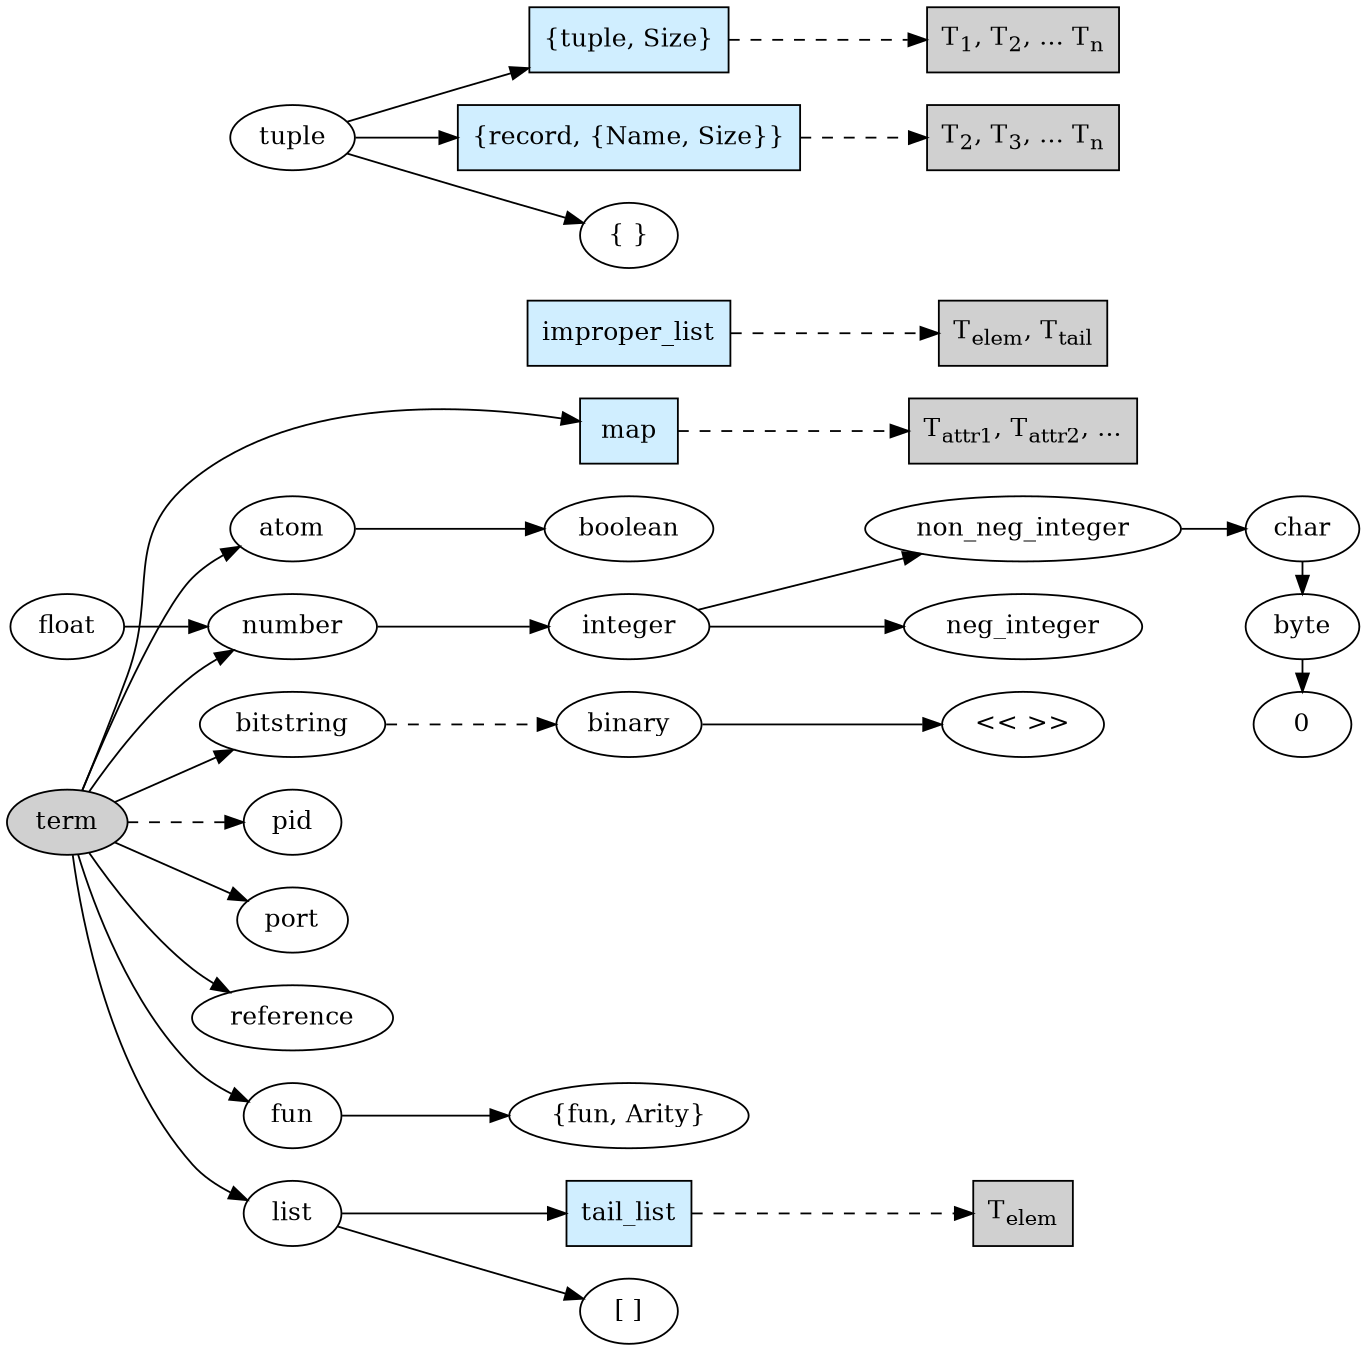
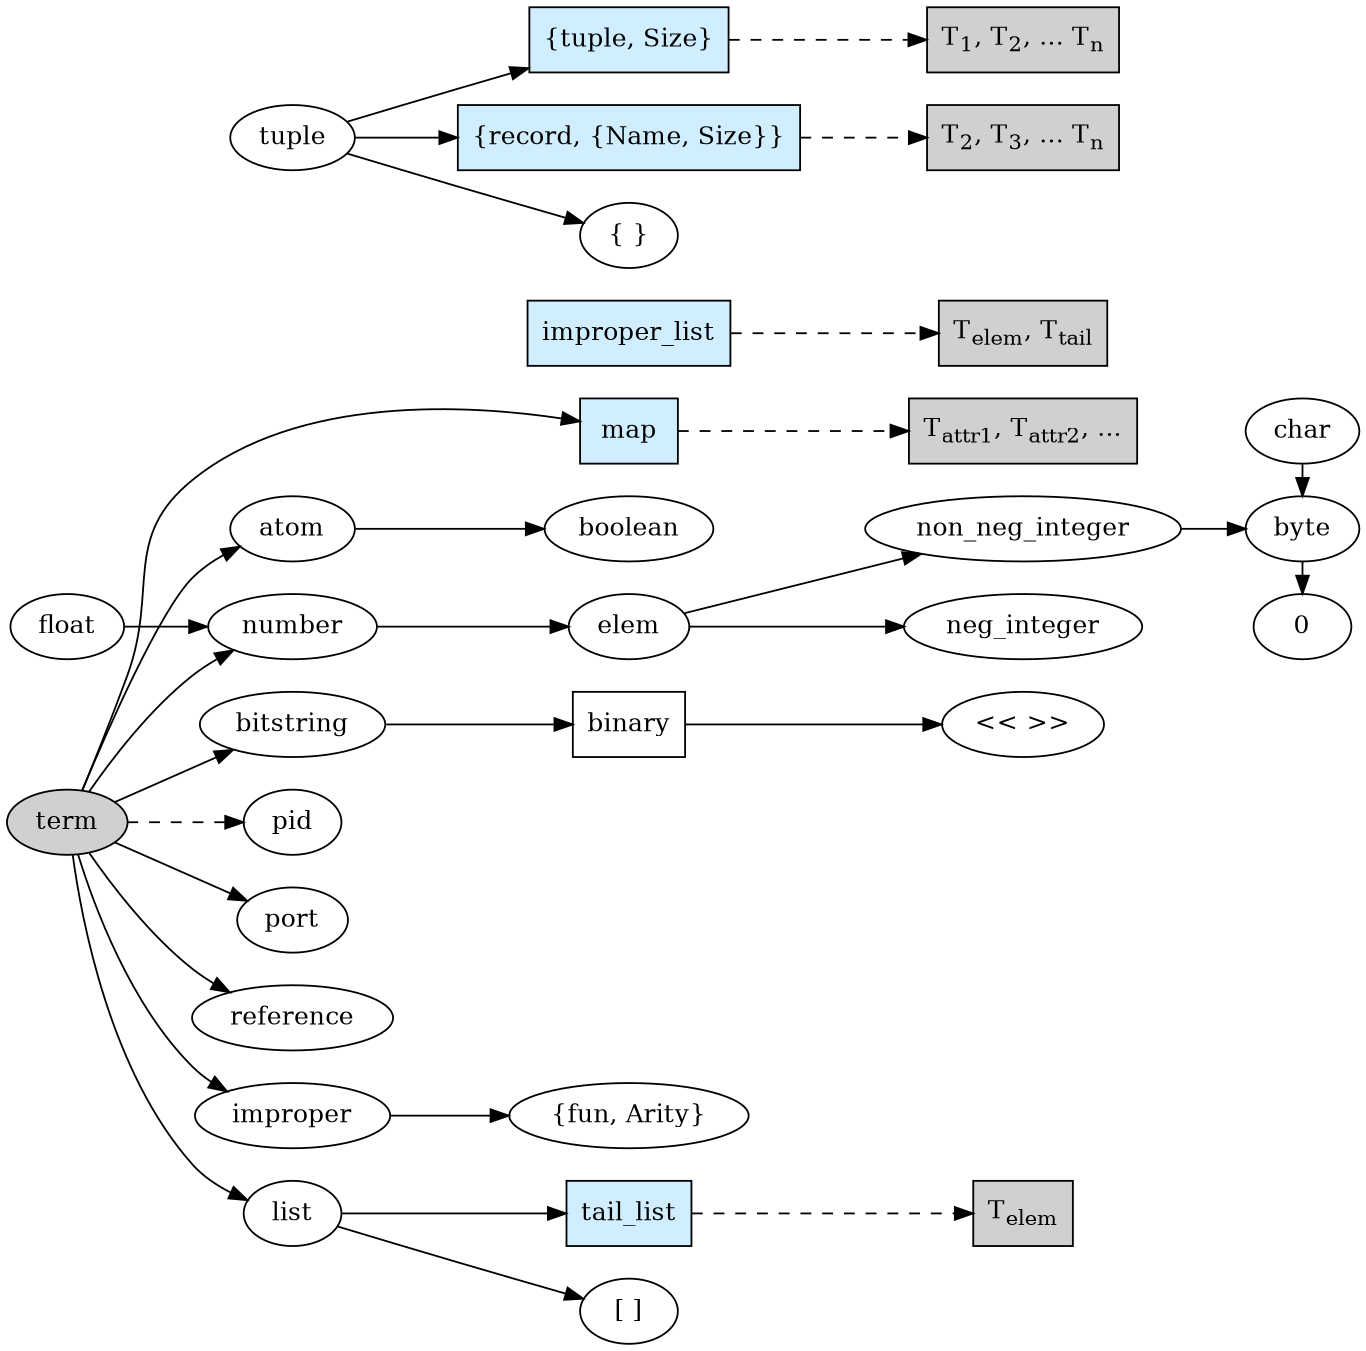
(1204, 529) -> (1204, 529)
(629, 627) -> (629, 627)
(462, 724) -> (470, 724)
(629, 724) -> (629, 724)
(293, 1116) -> (293, 1116)
